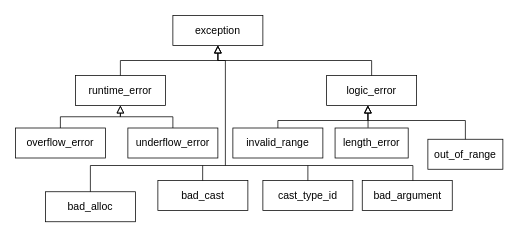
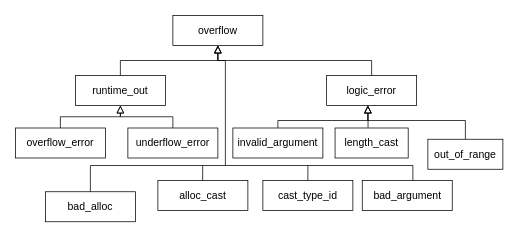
(218, 30) -> (218, 30)
(120, 90) -> (120, 90)
(278, 143) -> (278, 143)
(372, 143) -> (372, 143)
(203, 195) -> (203, 195)
